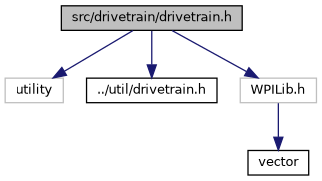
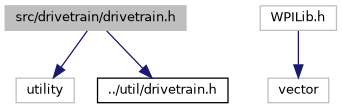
(152, 18) -> (96, 18)
(209, 51) -> none
(278, 163) -> (298, 90)
